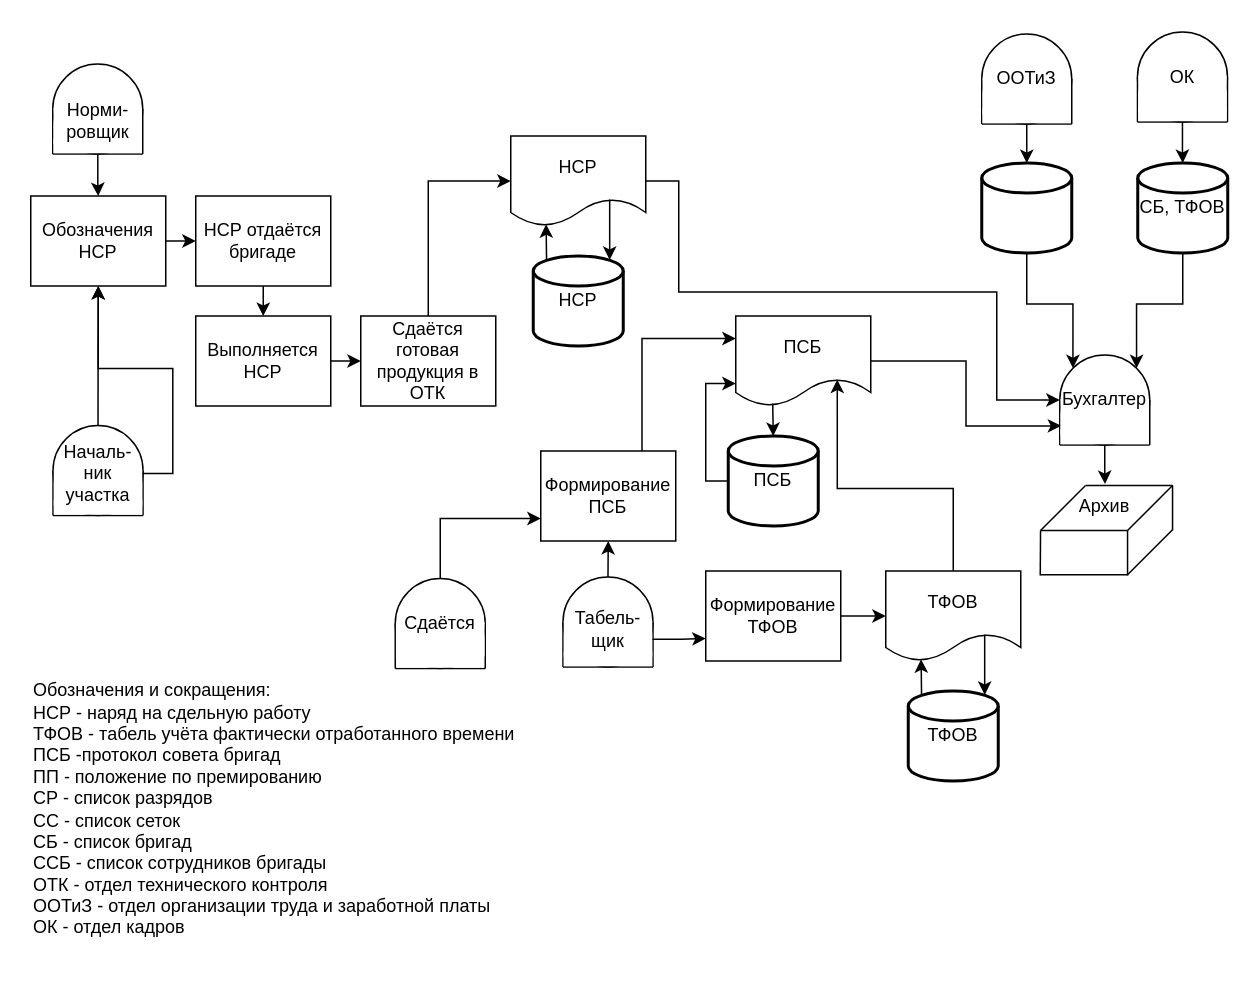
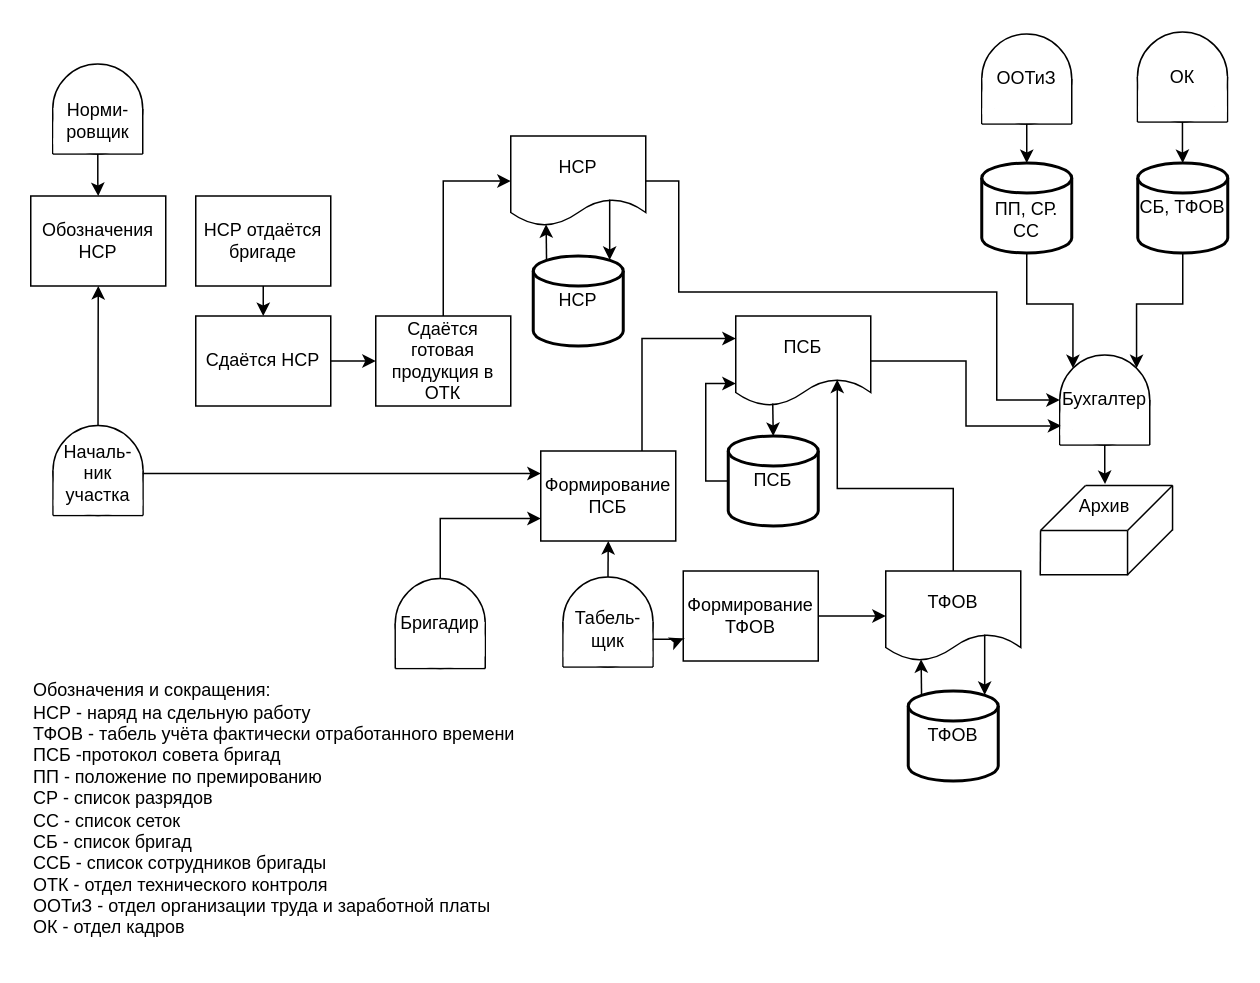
none -> (1027, 220)
(176, 241) -> none
(263, 361) -> (263, 361)
(428, 361) -> (443, 361)
(173, 386) -> (350, 473)
(773, 616) -> (751, 616)
(440, 623) -> (440, 623)
